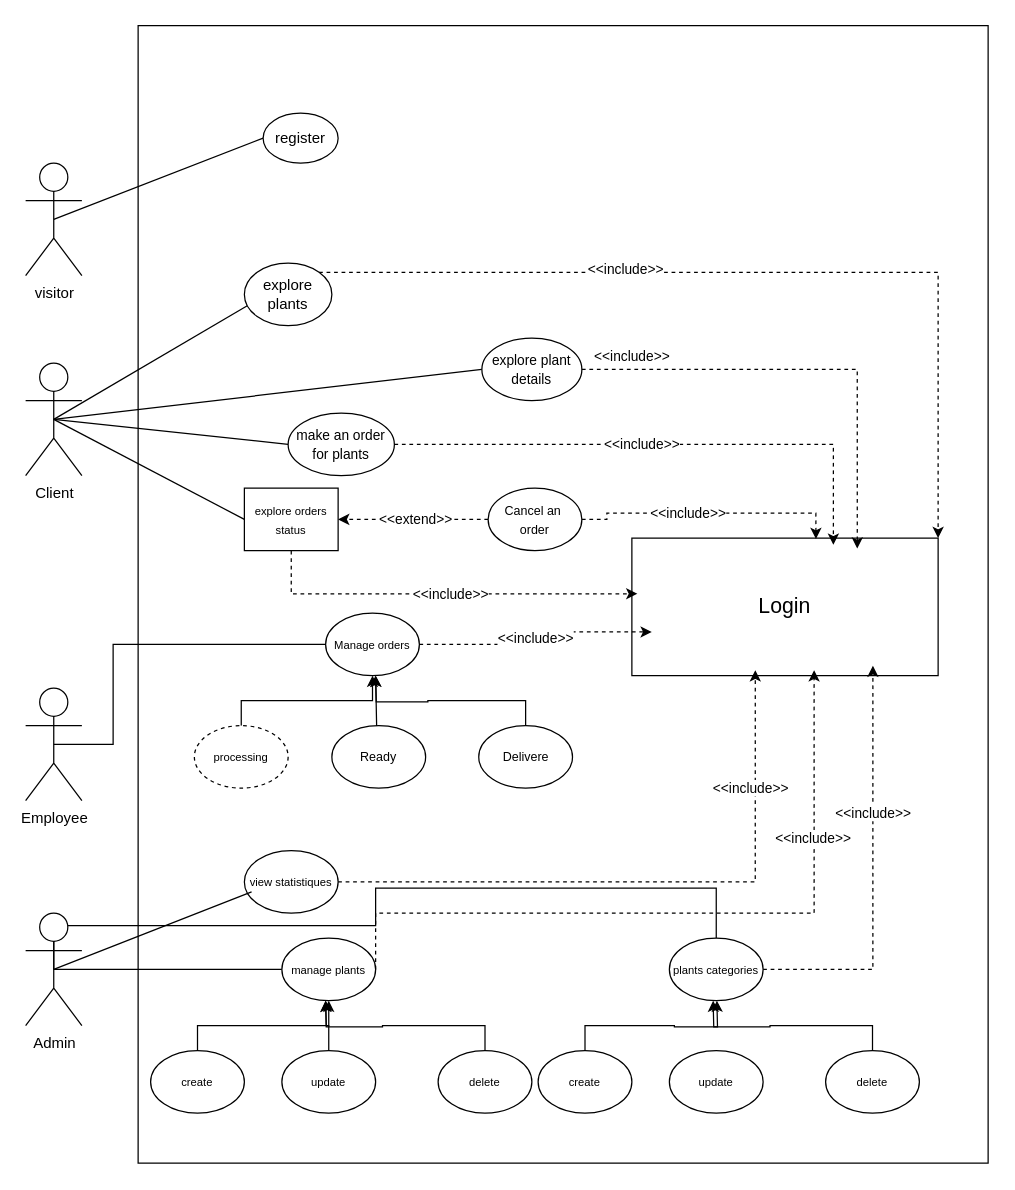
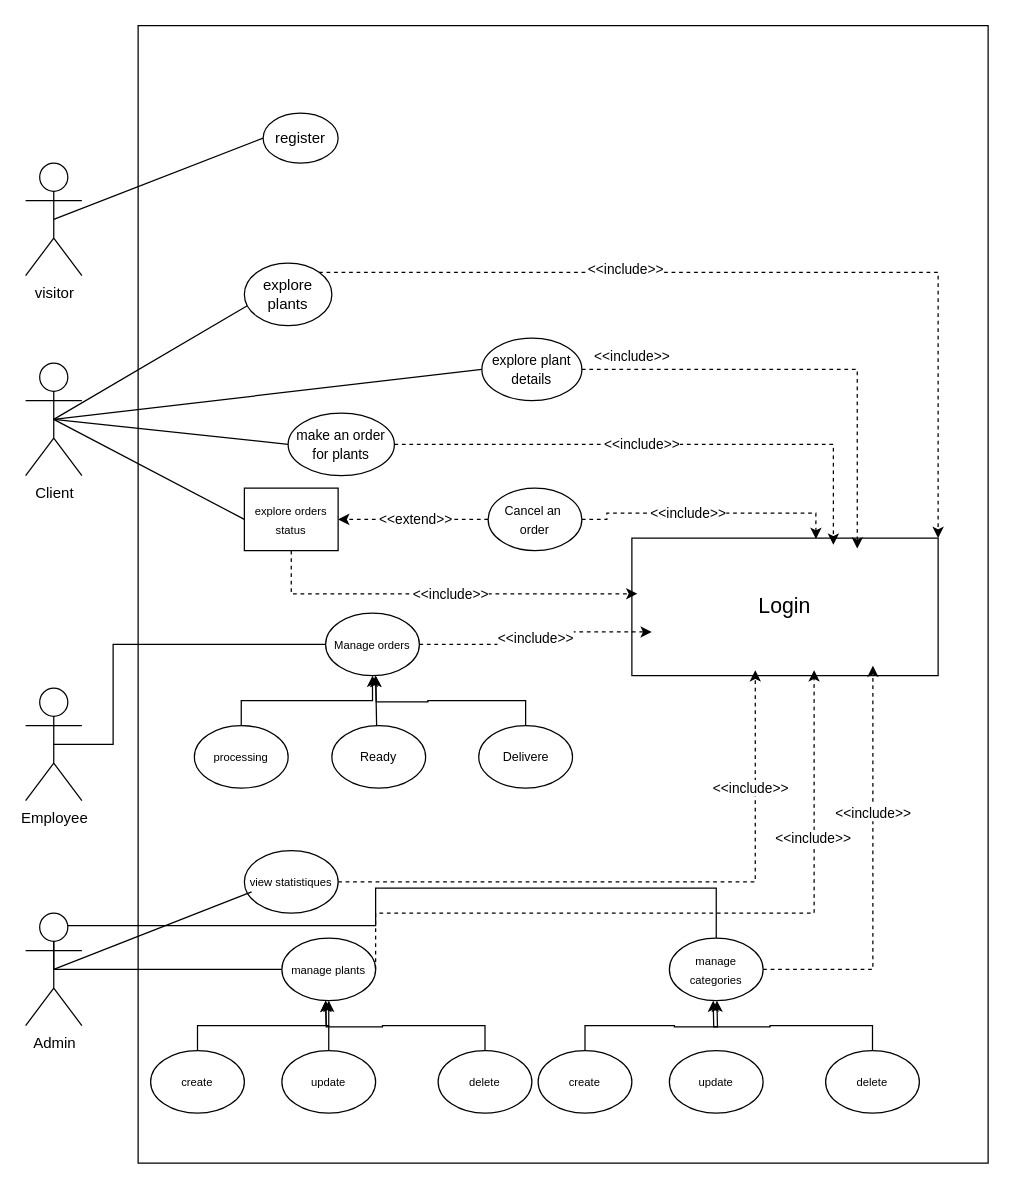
(241, 757) -> (241, 757)
(716, 969) -> (716, 969)
